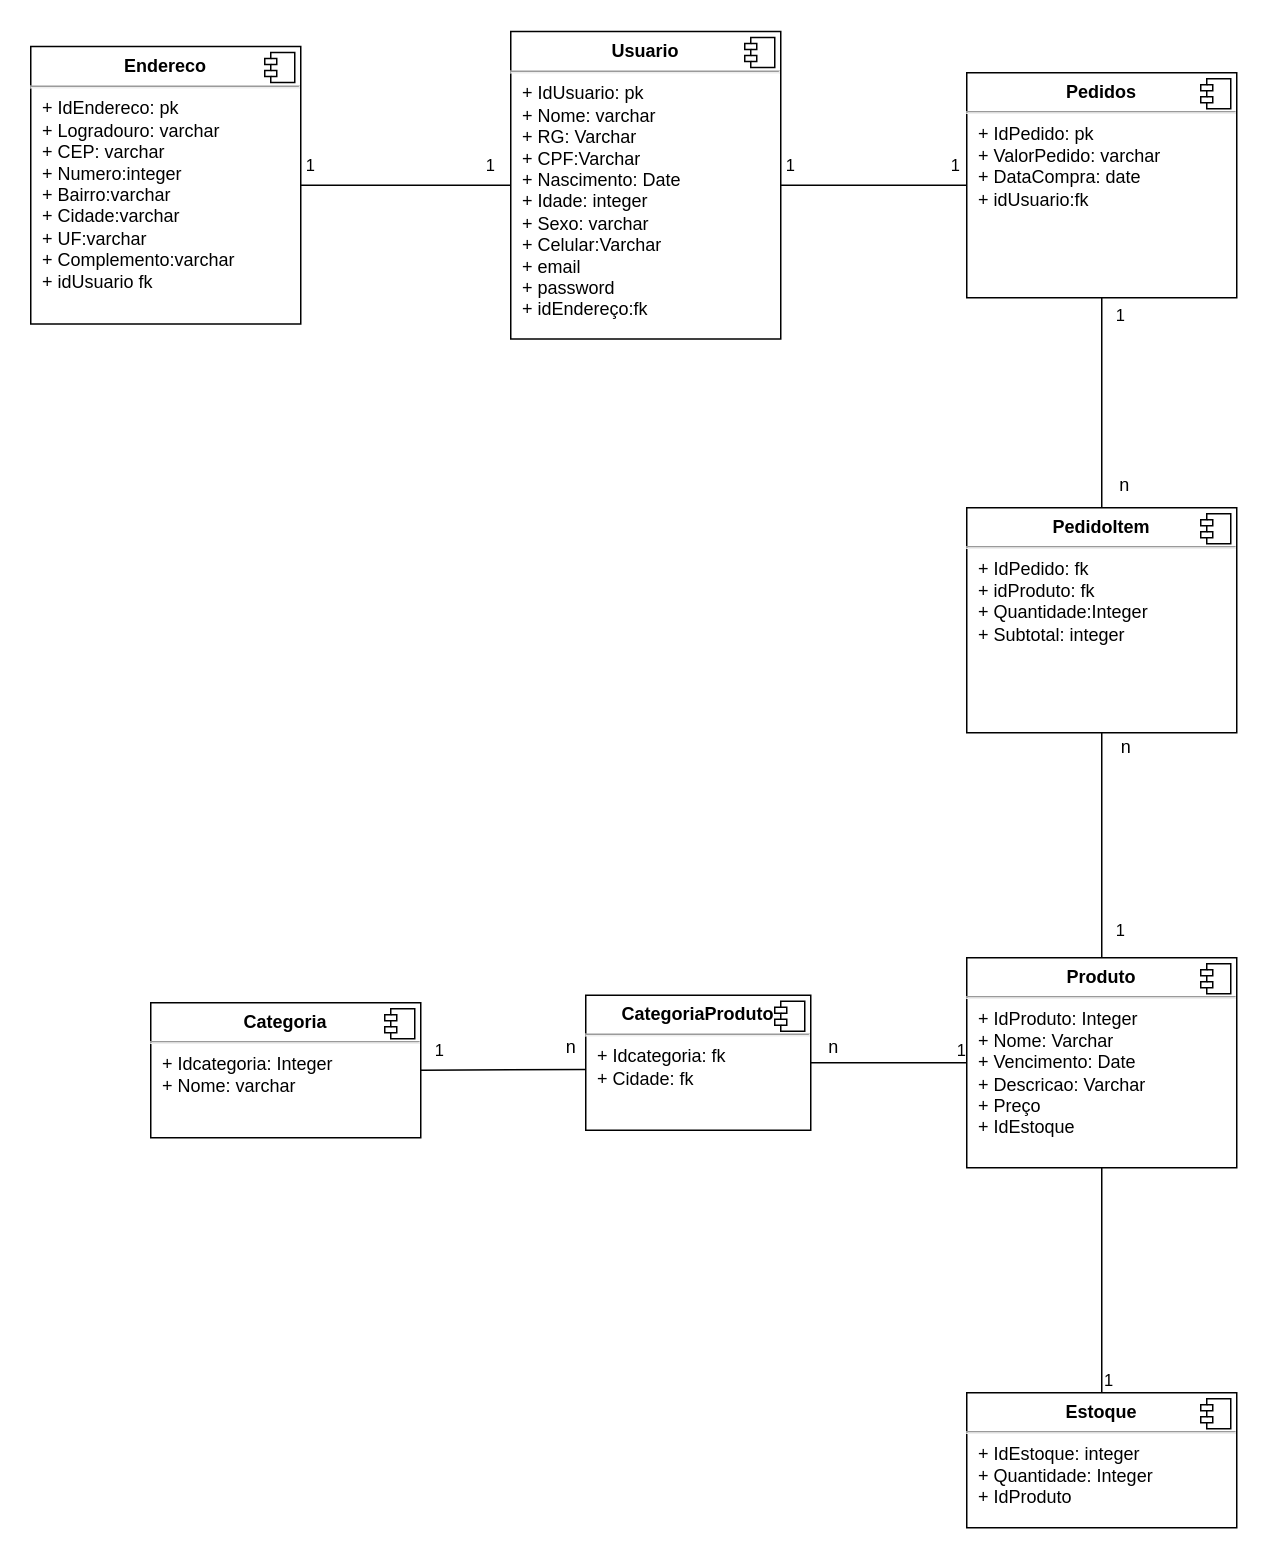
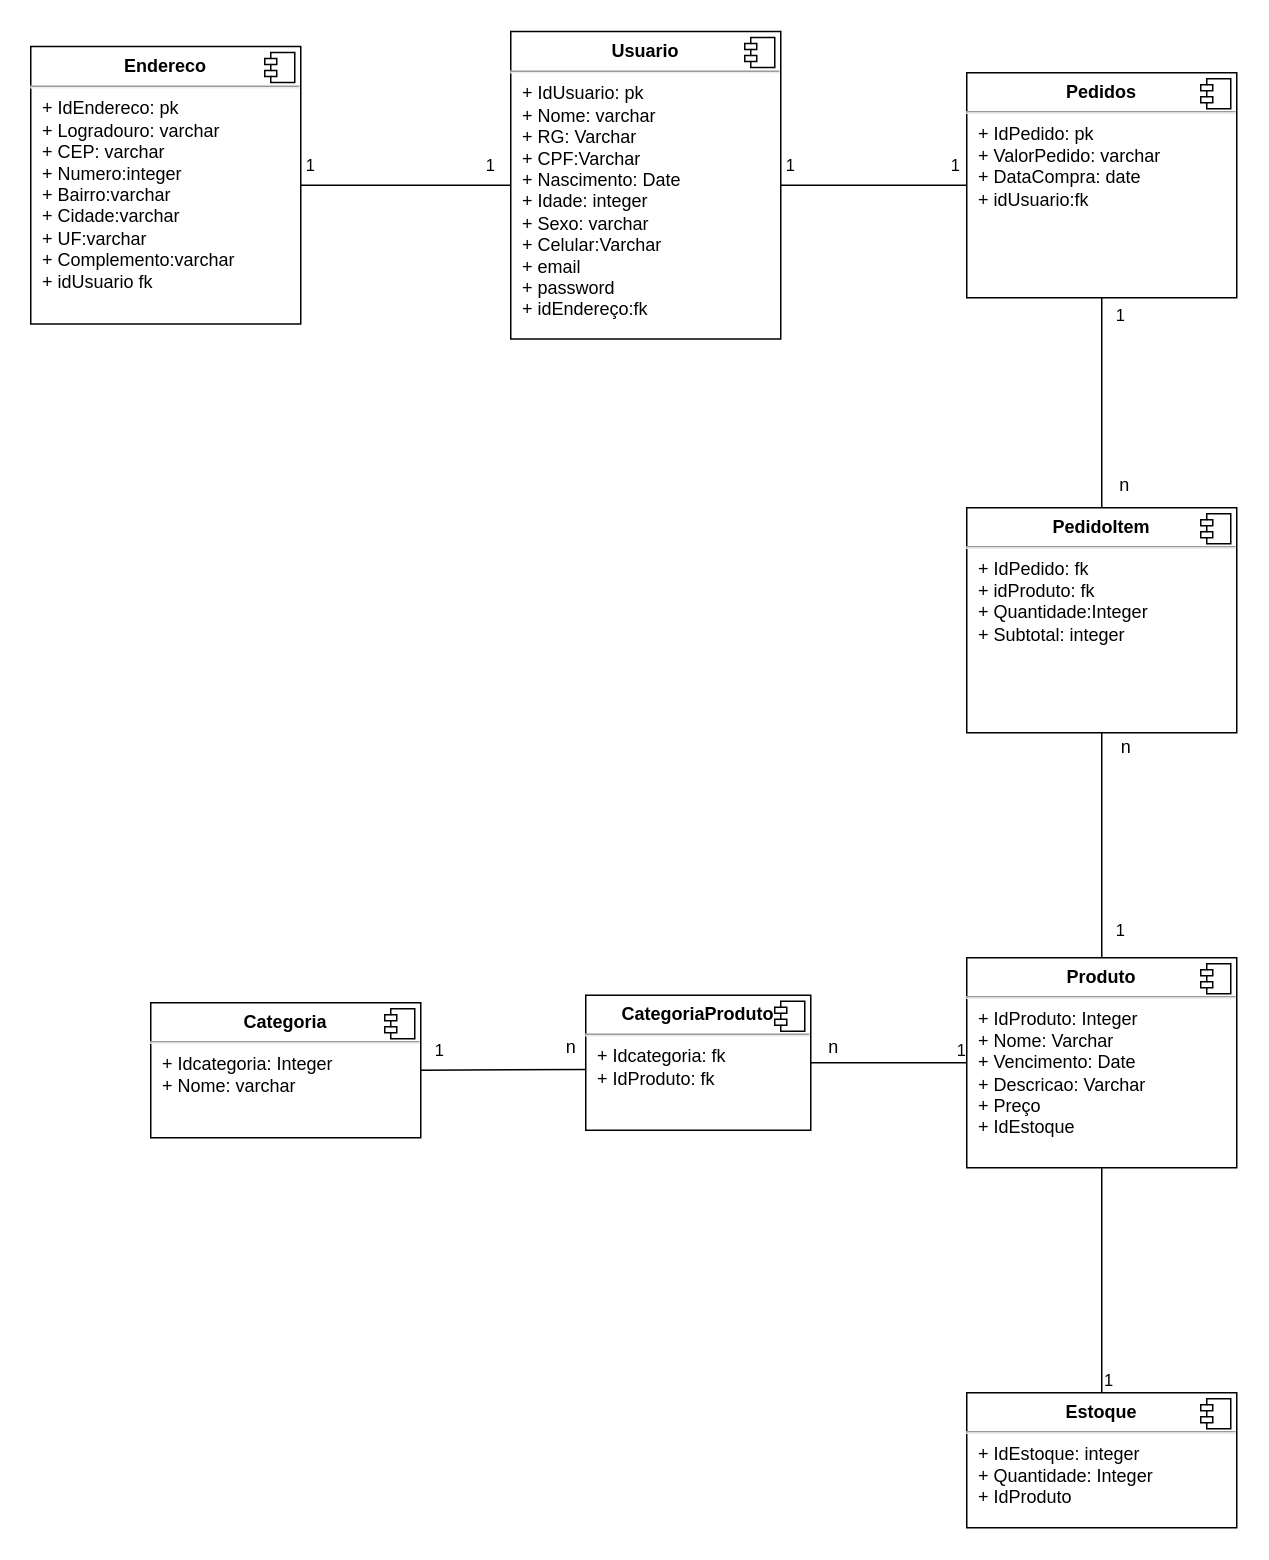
(664, 995) -> (664, 995)
